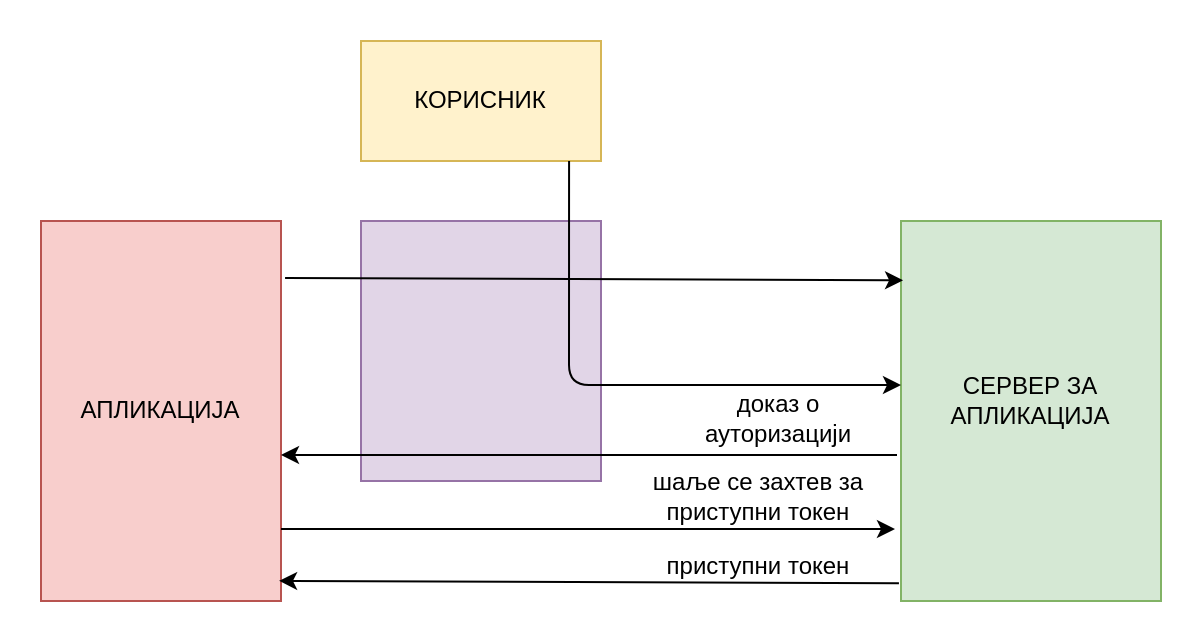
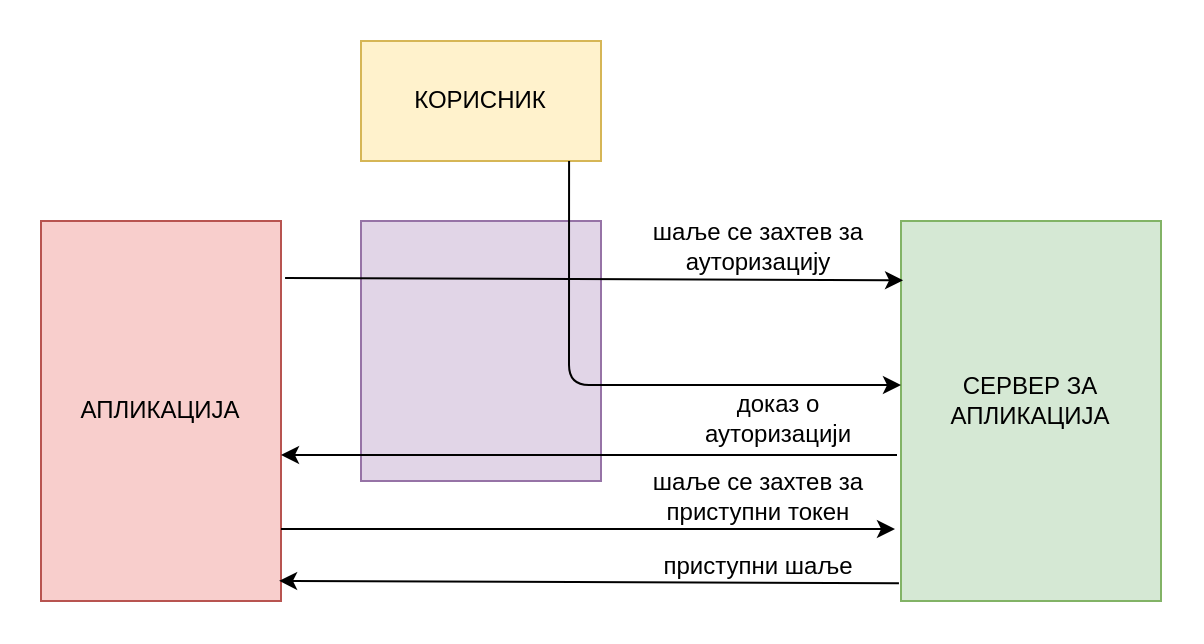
none -> (759, 247)
(759, 567) -> (759, 567)
